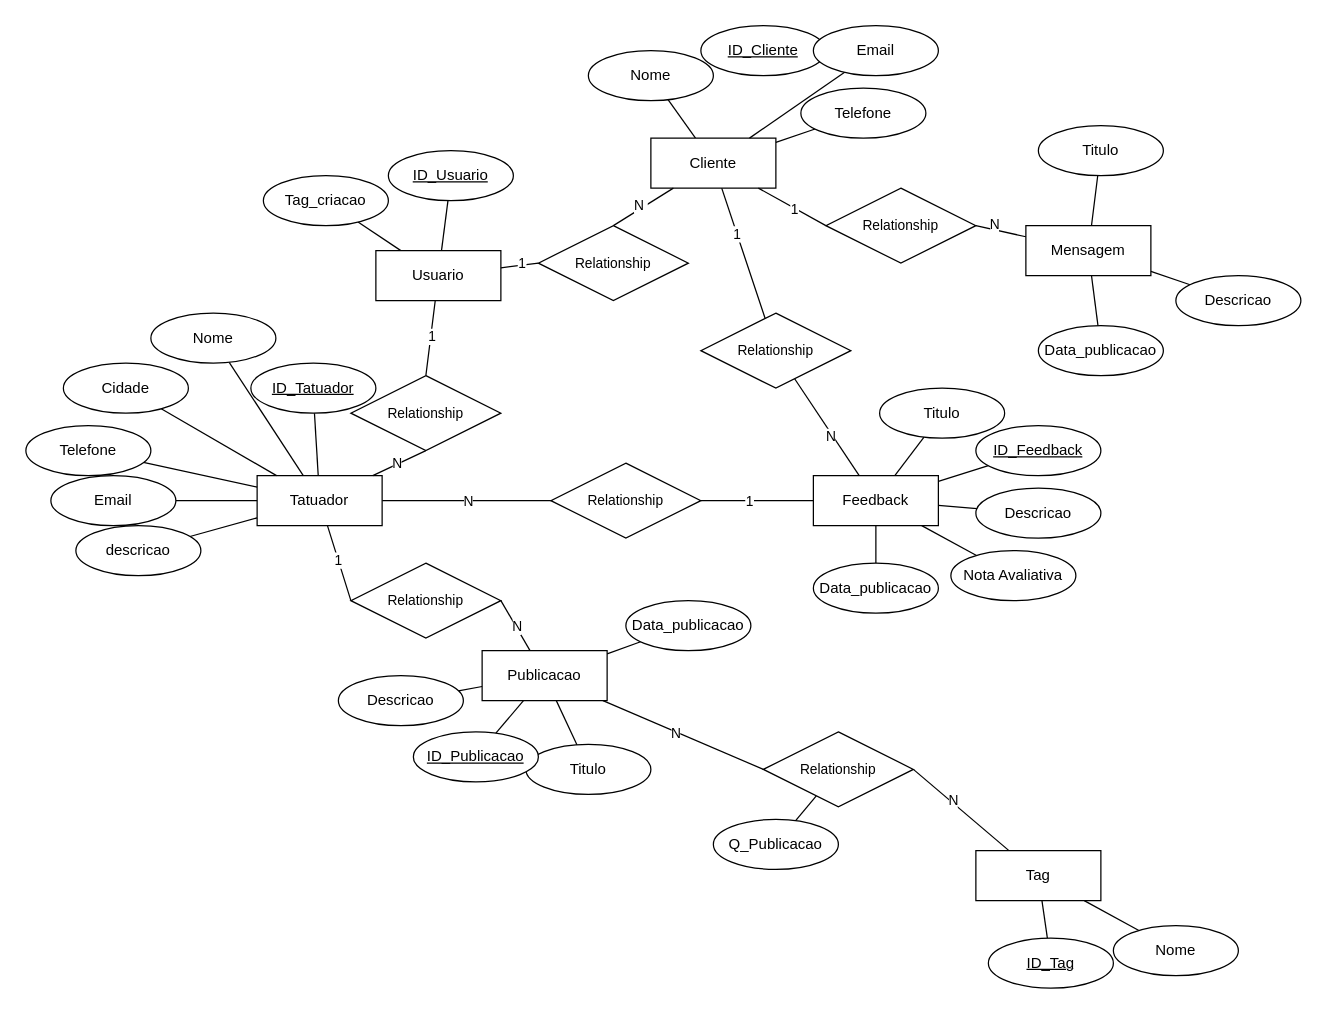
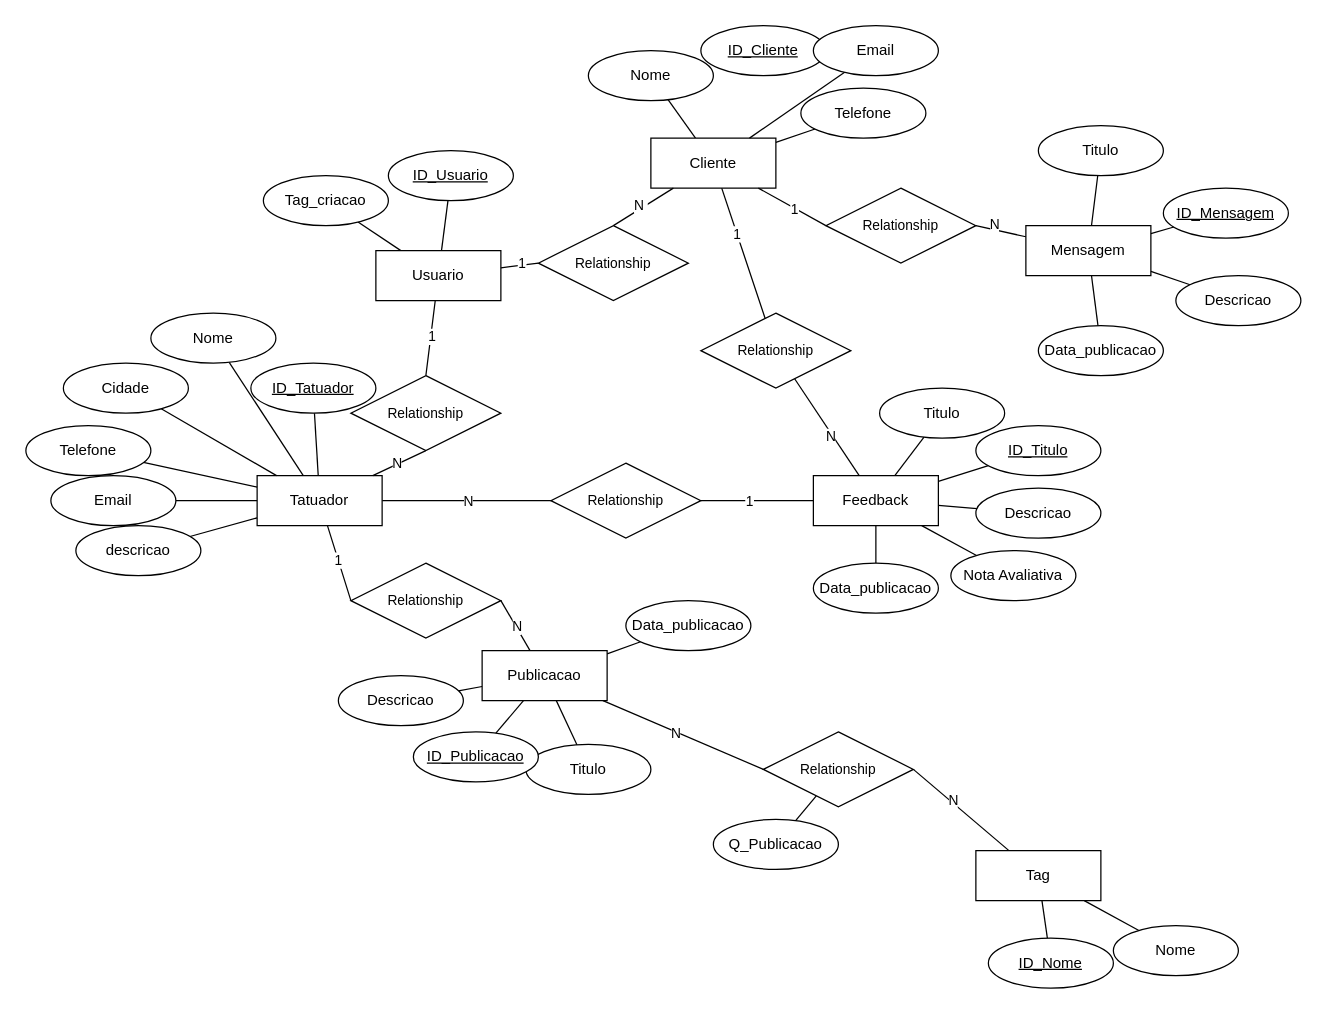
none -> (1226, 213)
none -> (1163, 230)
(1038, 451) -> (1038, 451)
(1051, 963) -> (1051, 963)
